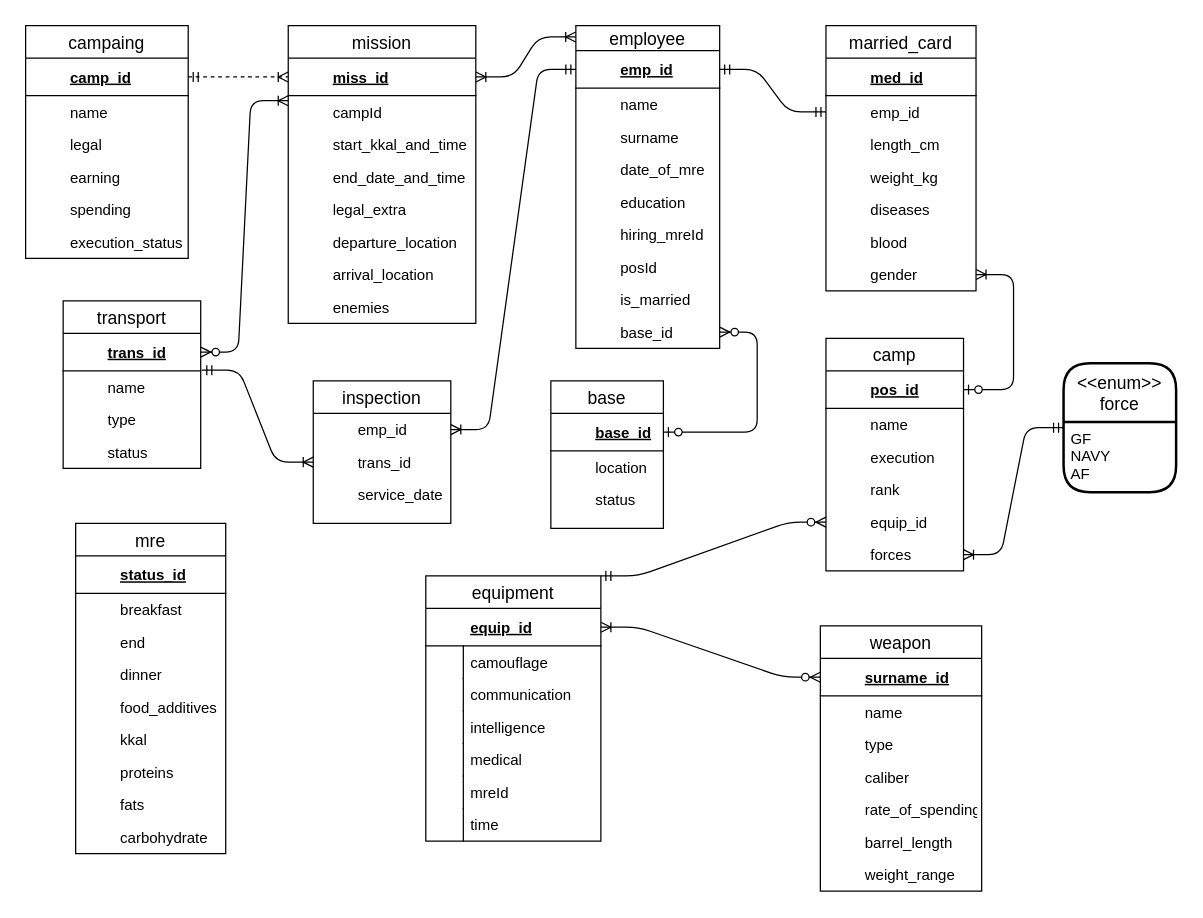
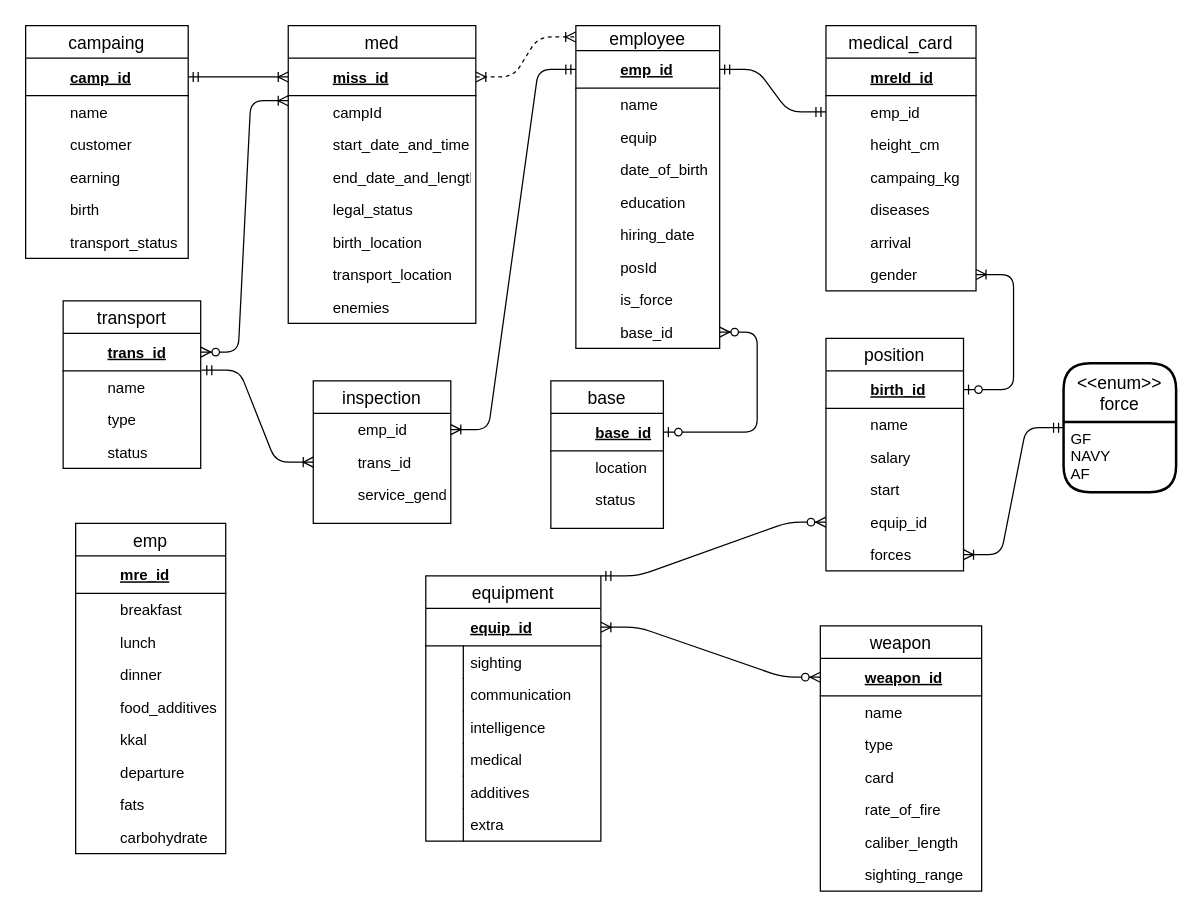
(381, 43) -> (381, 43)
(900, 43) -> (900, 43)
(526, 56) -> (526, 56)
(238, 77) -> (238, 77)
(893, 78) -> (902, 78)
(649, 138) -> (639, 138)
(87, 145) -> (104, 145)
(408, 145) -> (410, 145)
(906, 145) -> (906, 145)
(666, 170) -> (673, 170)
(402, 178) -> (410, 178)
(906, 178) -> (914, 178)
(102, 210) -> (89, 210)
(375, 210) -> (379, 210)
(667, 235) -> (662, 235)
(135, 243) -> (137, 243)
(404, 243) -> (385, 243)
(889, 243) -> (896, 243)
(392, 275) -> (404, 275)
(658, 300) -> (652, 300)
(894, 355) -> (894, 355)
(893, 390) -> (900, 390)
(906, 458) -> (893, 458)
(887, 490) -> (891, 490)
(406, 495) -> (414, 495)
(150, 540) -> (150, 540)
(156, 575) -> (143, 575)
(133, 643) -> (139, 643)
(510, 663) -> (500, 663)
(904, 678) -> (900, 678)
(152, 773) -> (158, 773)
(890, 778) -> (881, 778)
(491, 793) -> (504, 793)
(930, 810) -> (913, 810)
(485, 825) -> (491, 825)
(915, 843) -> (917, 843)
(913, 875) -> (919, 875)
